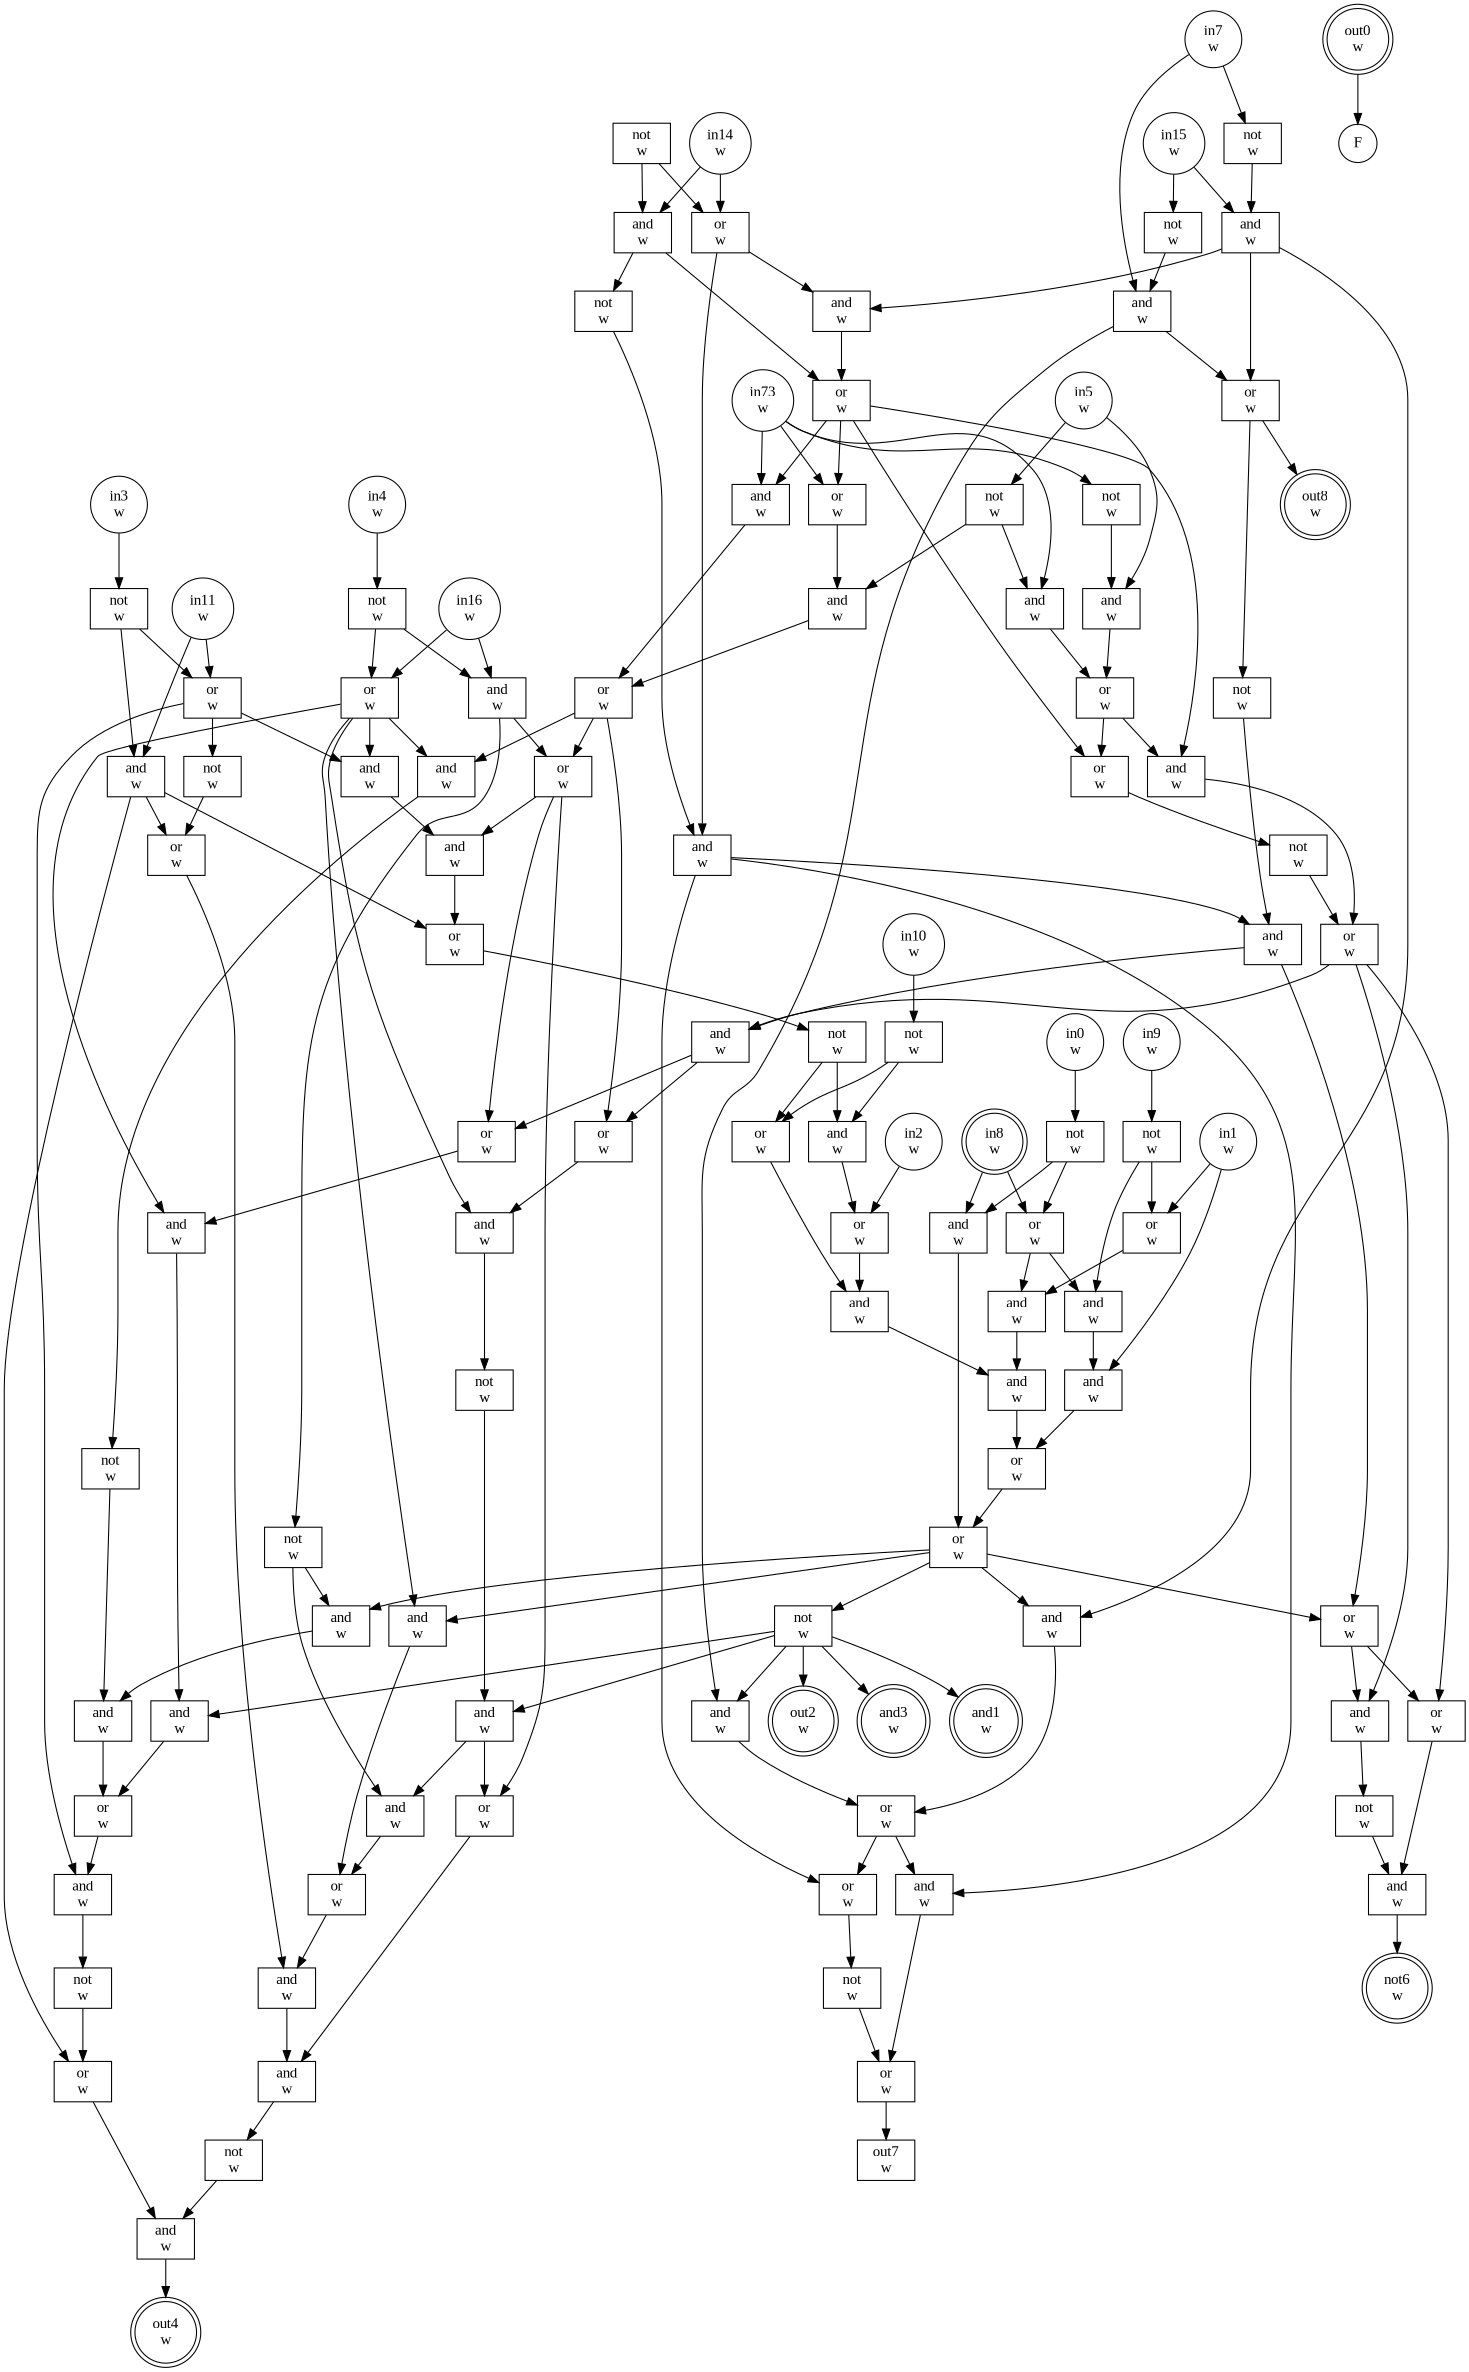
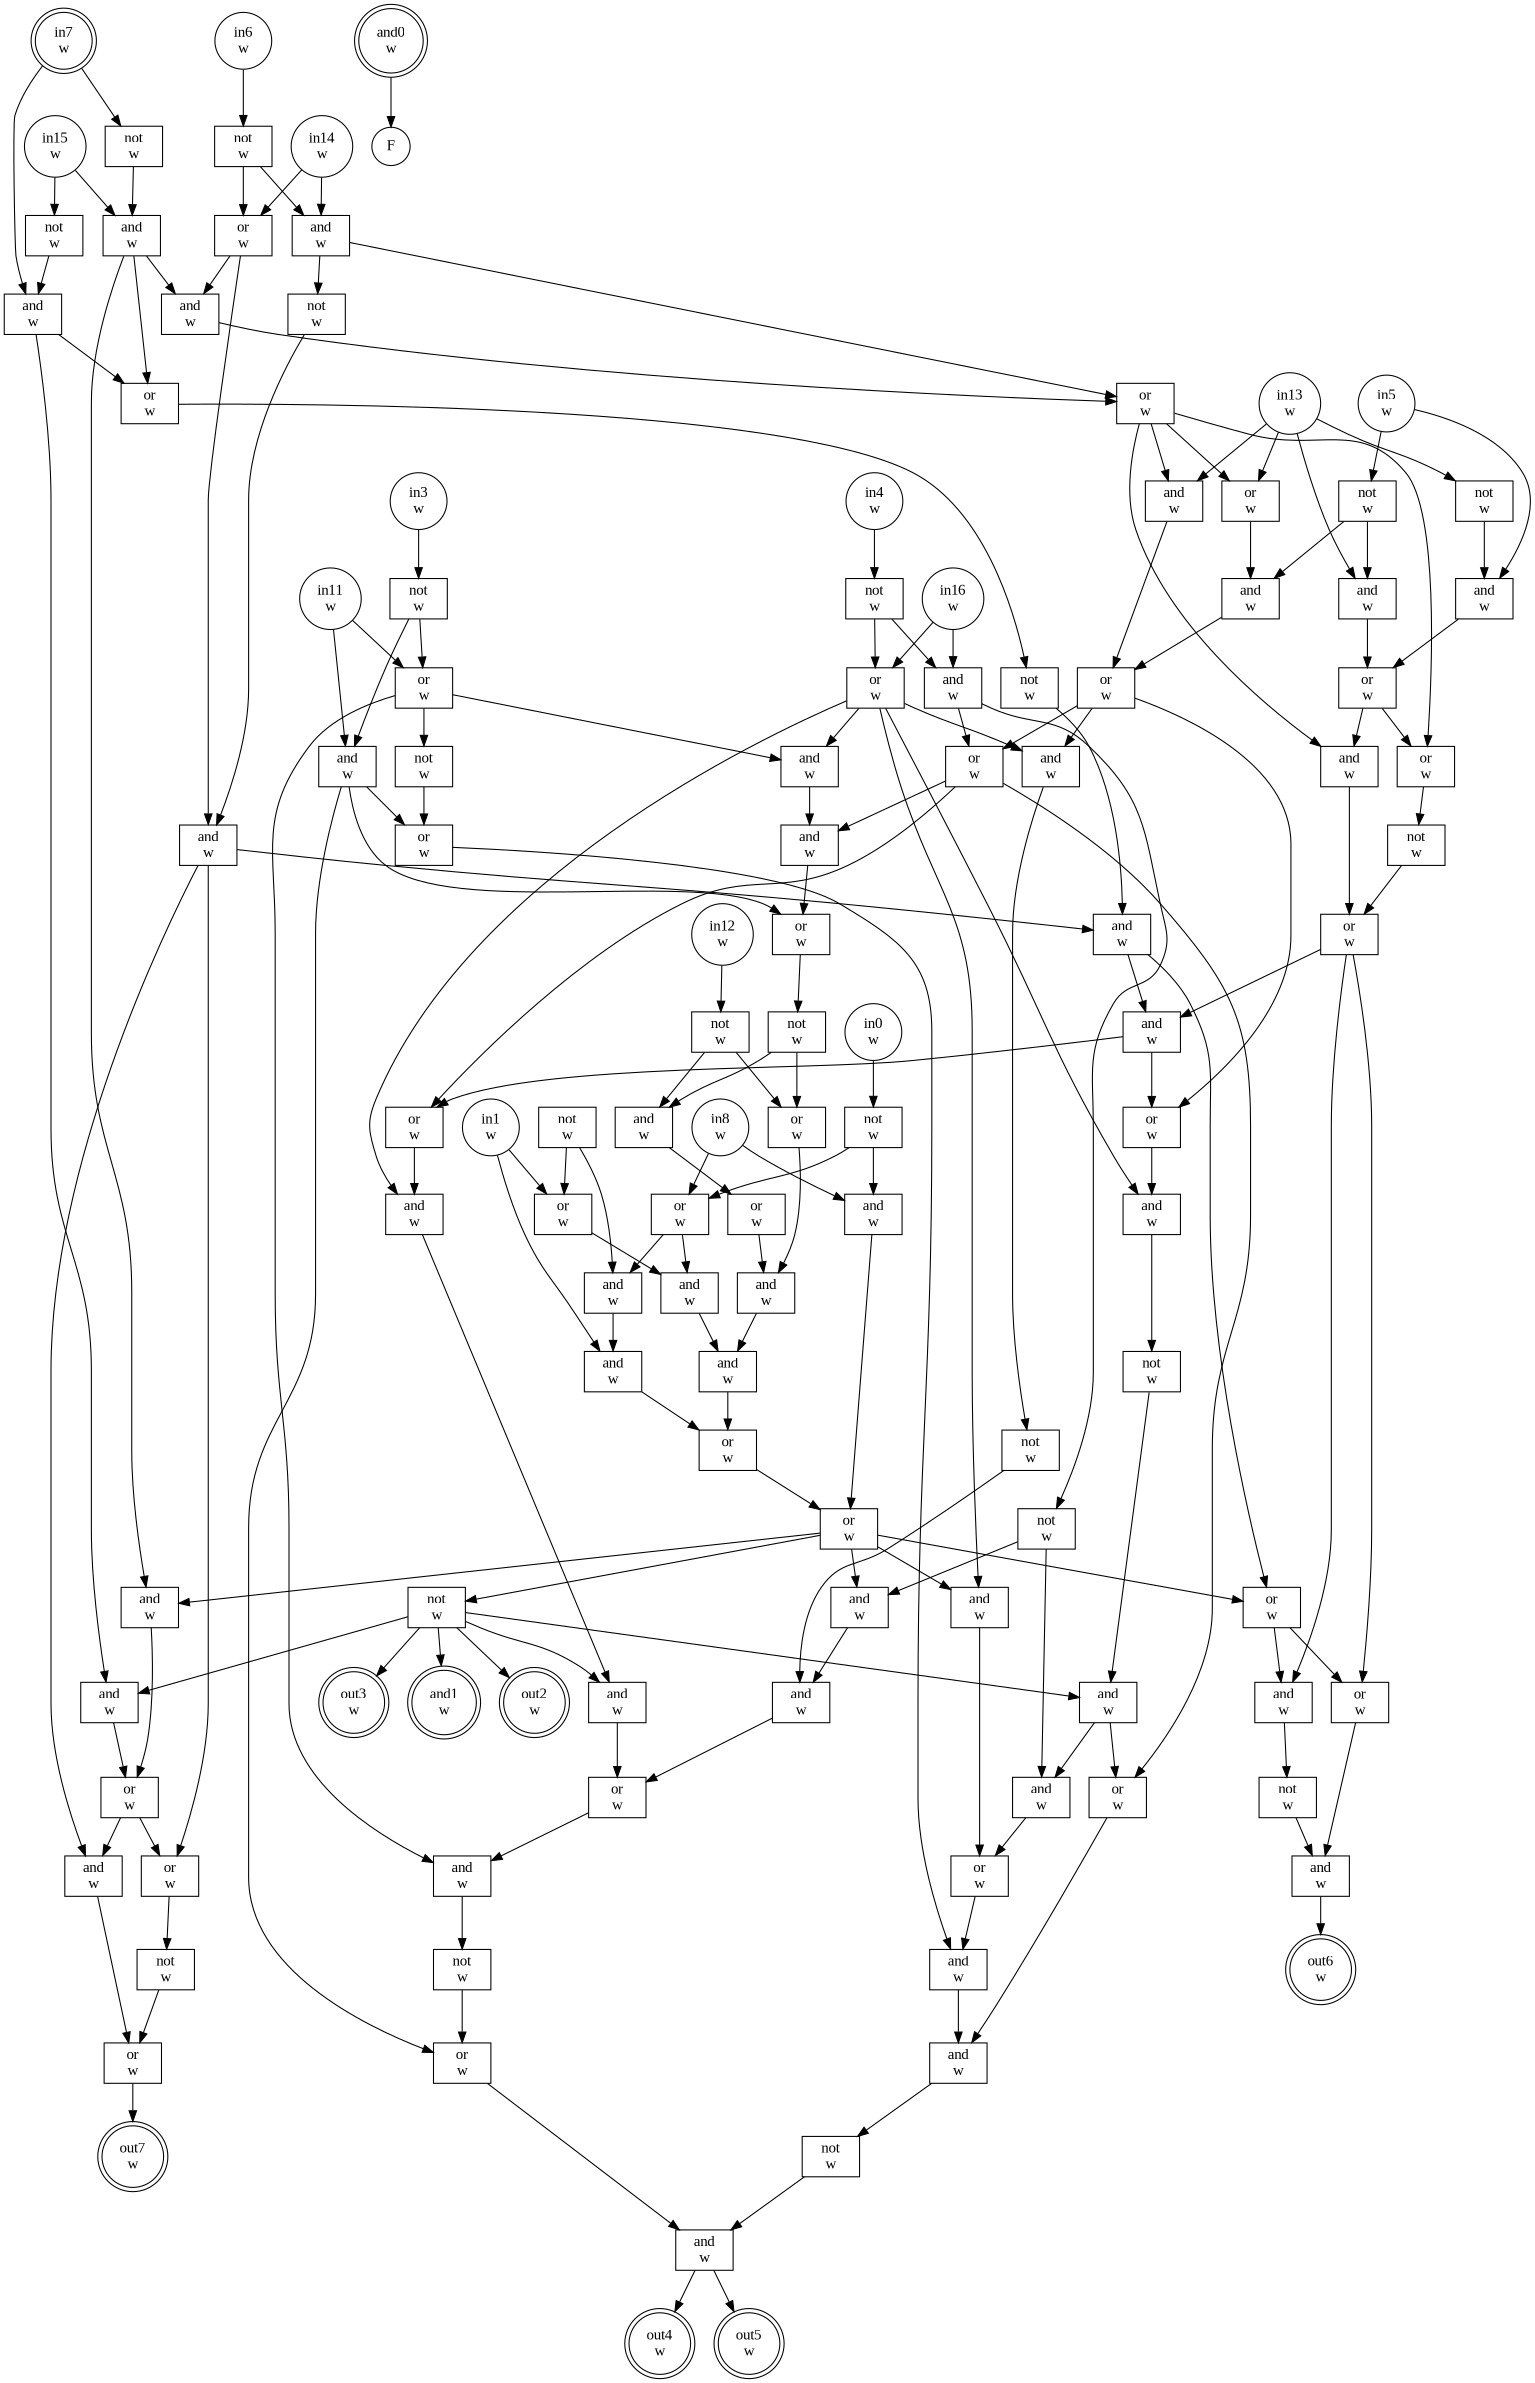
(1213, 39) -> (64, 41)
(1358, 39) -> (391, 41)
none -> (243, 41)
(763, 401) -> (1290, 404)
(1315, 505) -> none
(914, 945) -> (722, 934)
(1152, 1042) -> none
(914, 1142) -> none
(994, 1142) -> (720, 1127)
(894, 1721) -> (354, 1702)
(1397, 1988) -> (1321, 1970)
(886, 2160) -> (133, 2157)
none -> (749, 2344)
